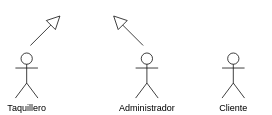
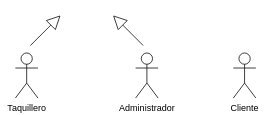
(233, 75) -> (244, 75)
